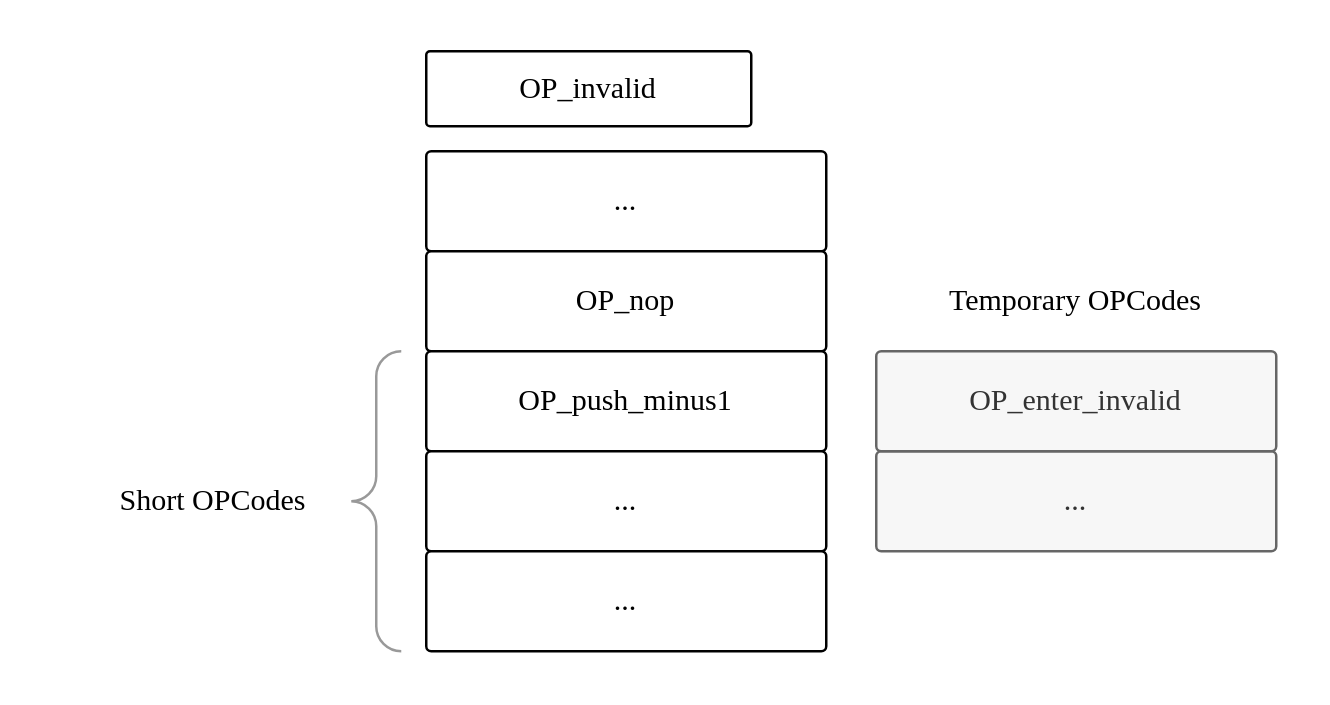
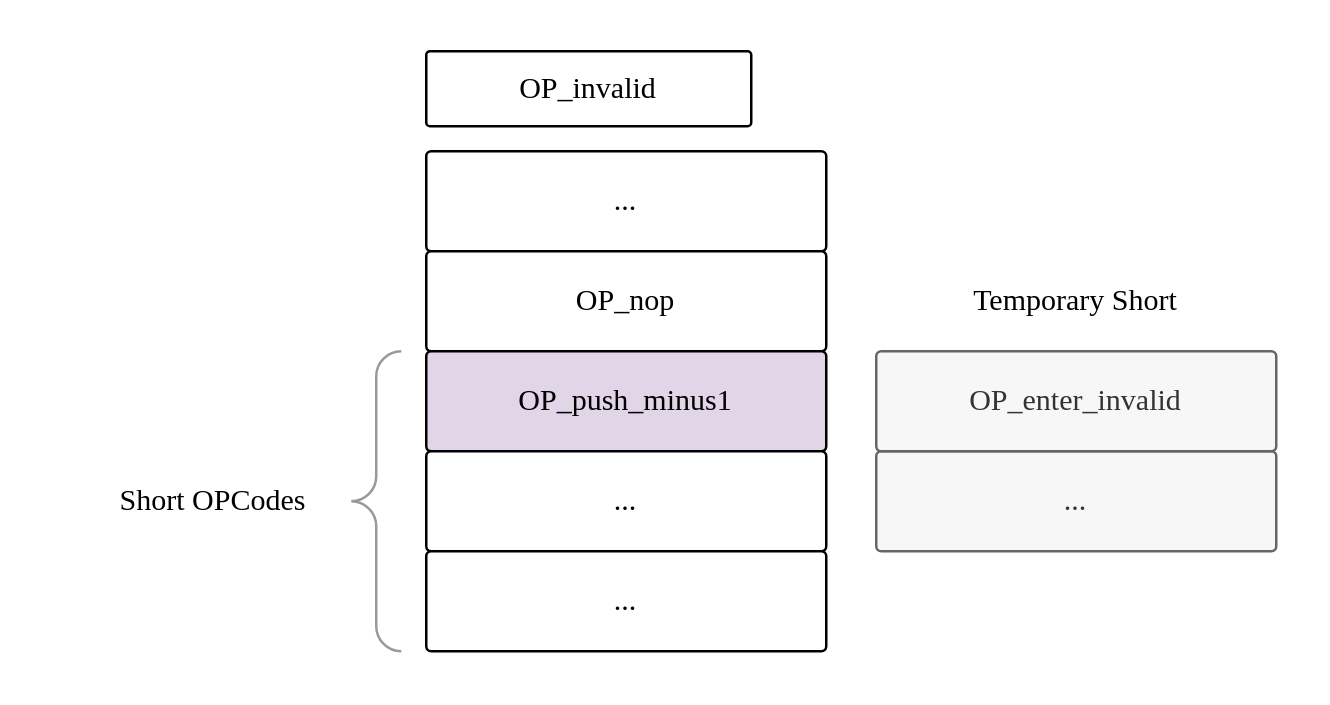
(1076, 301) -> (1076, 301)
(626, 401) -> (626, 401)
